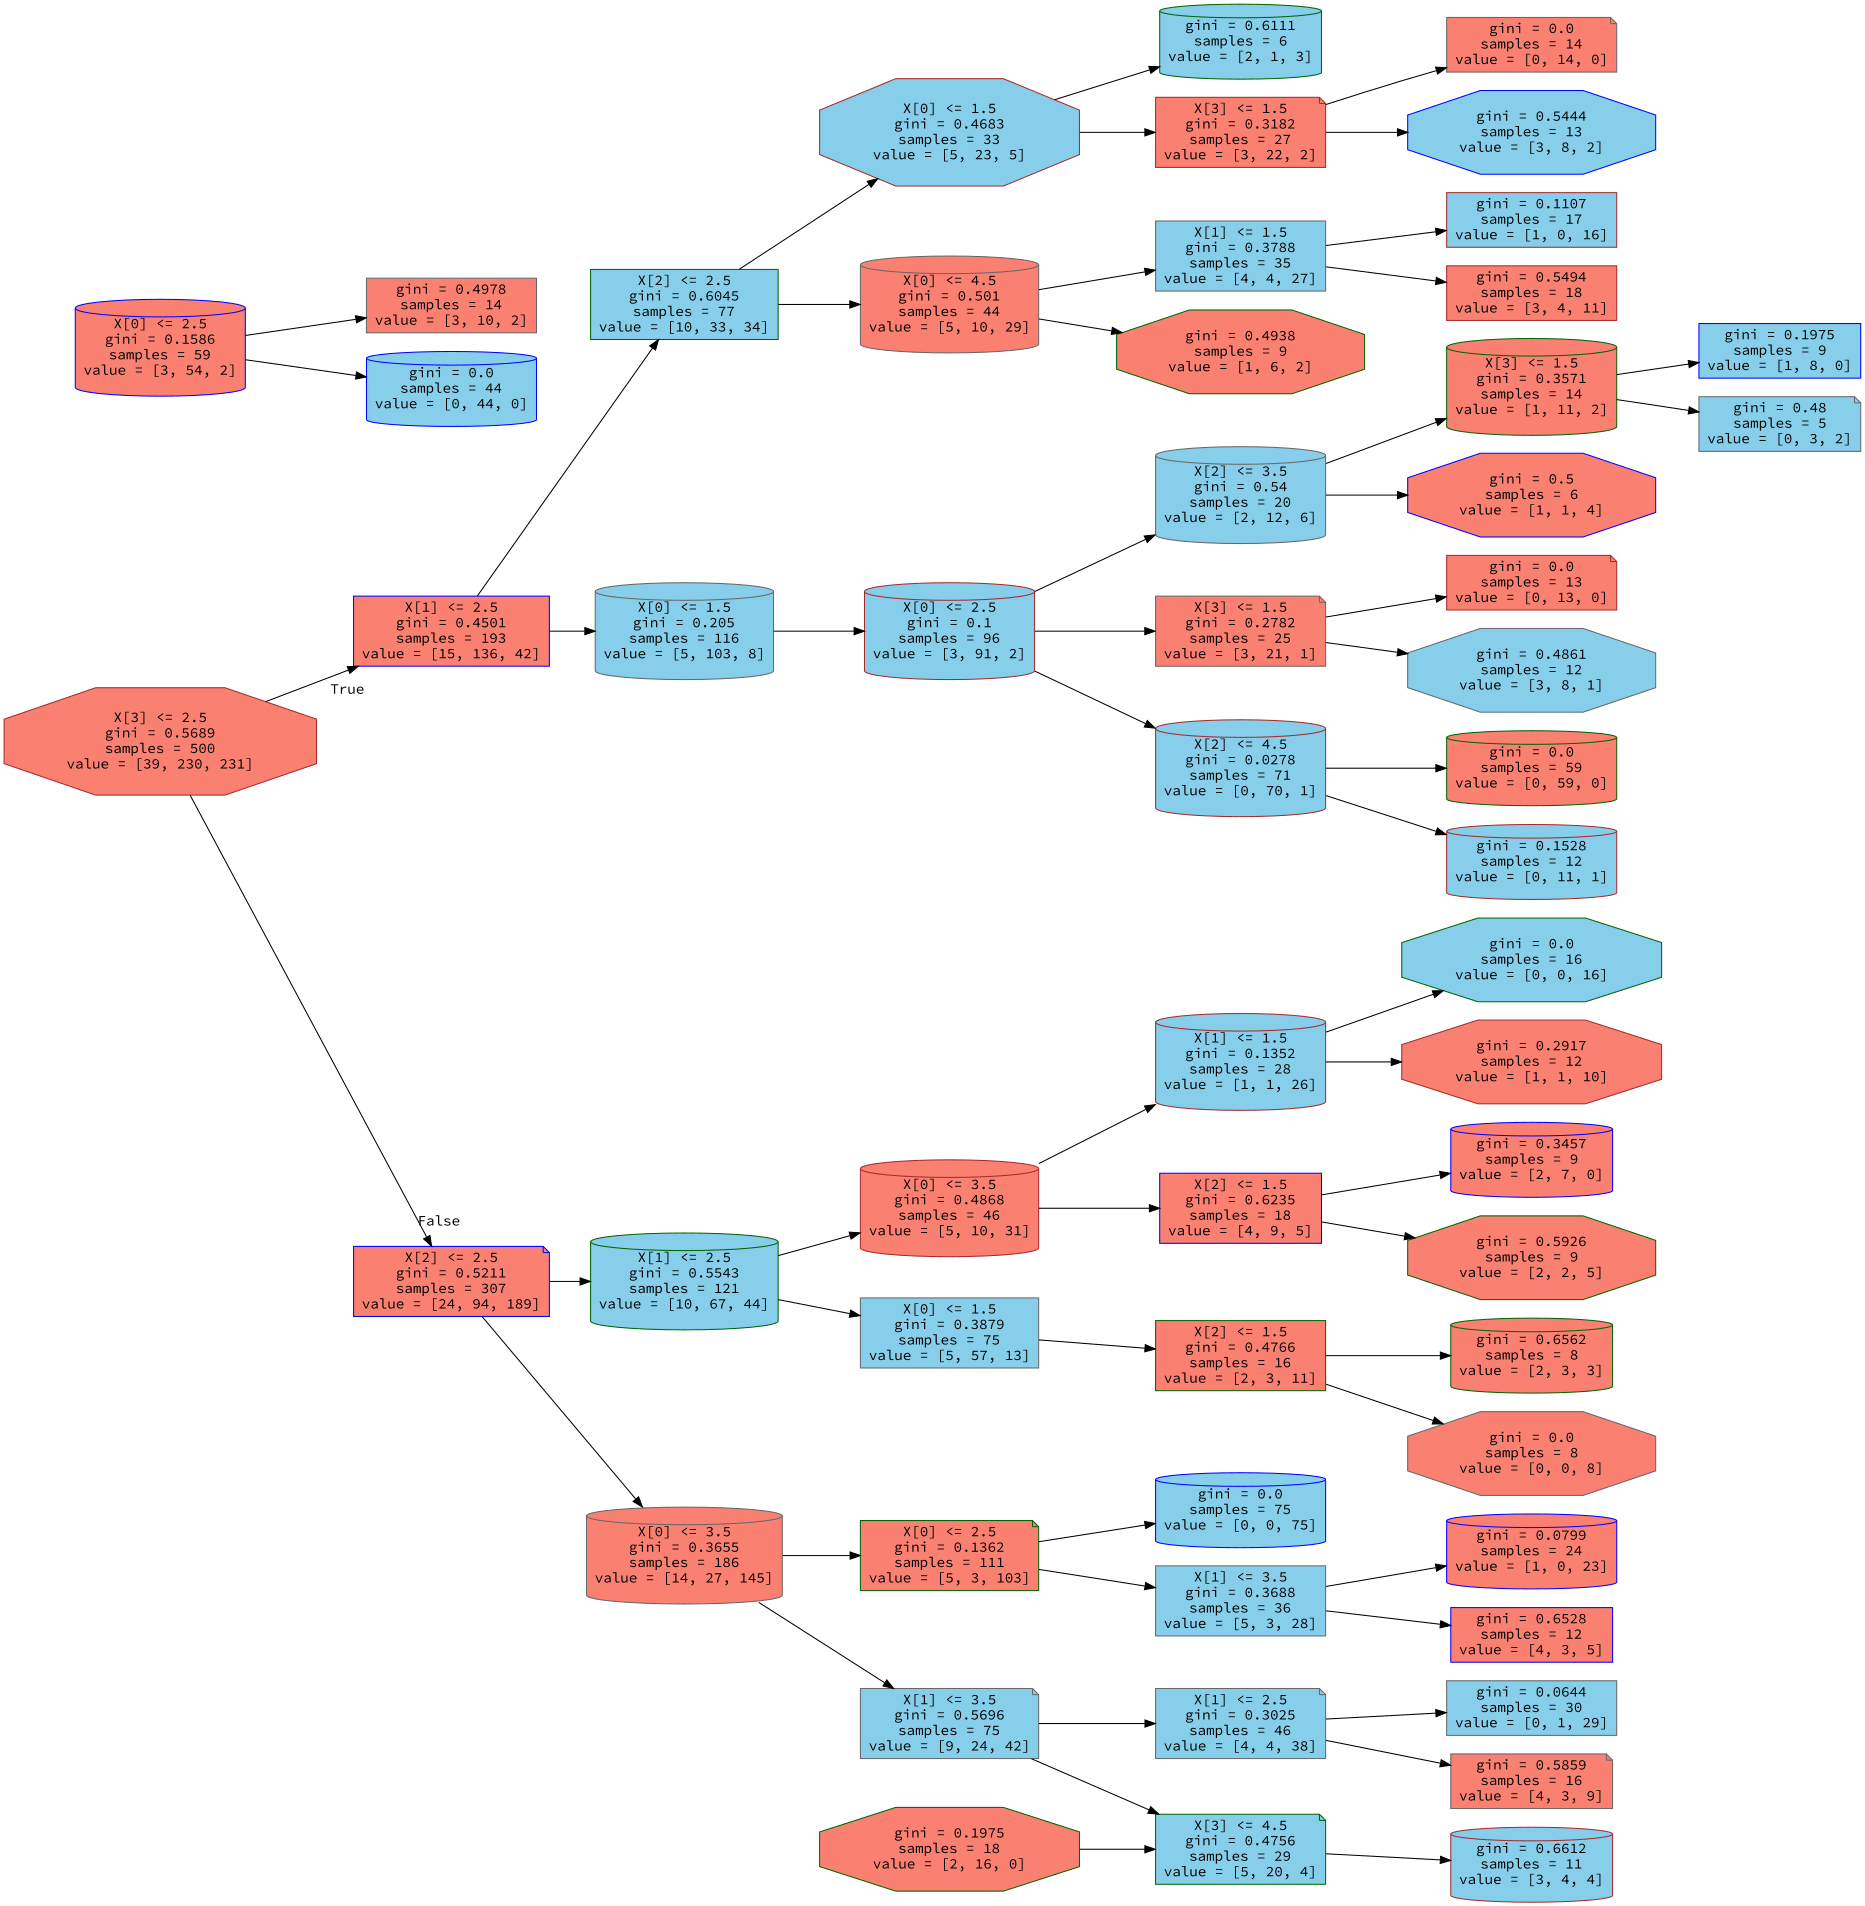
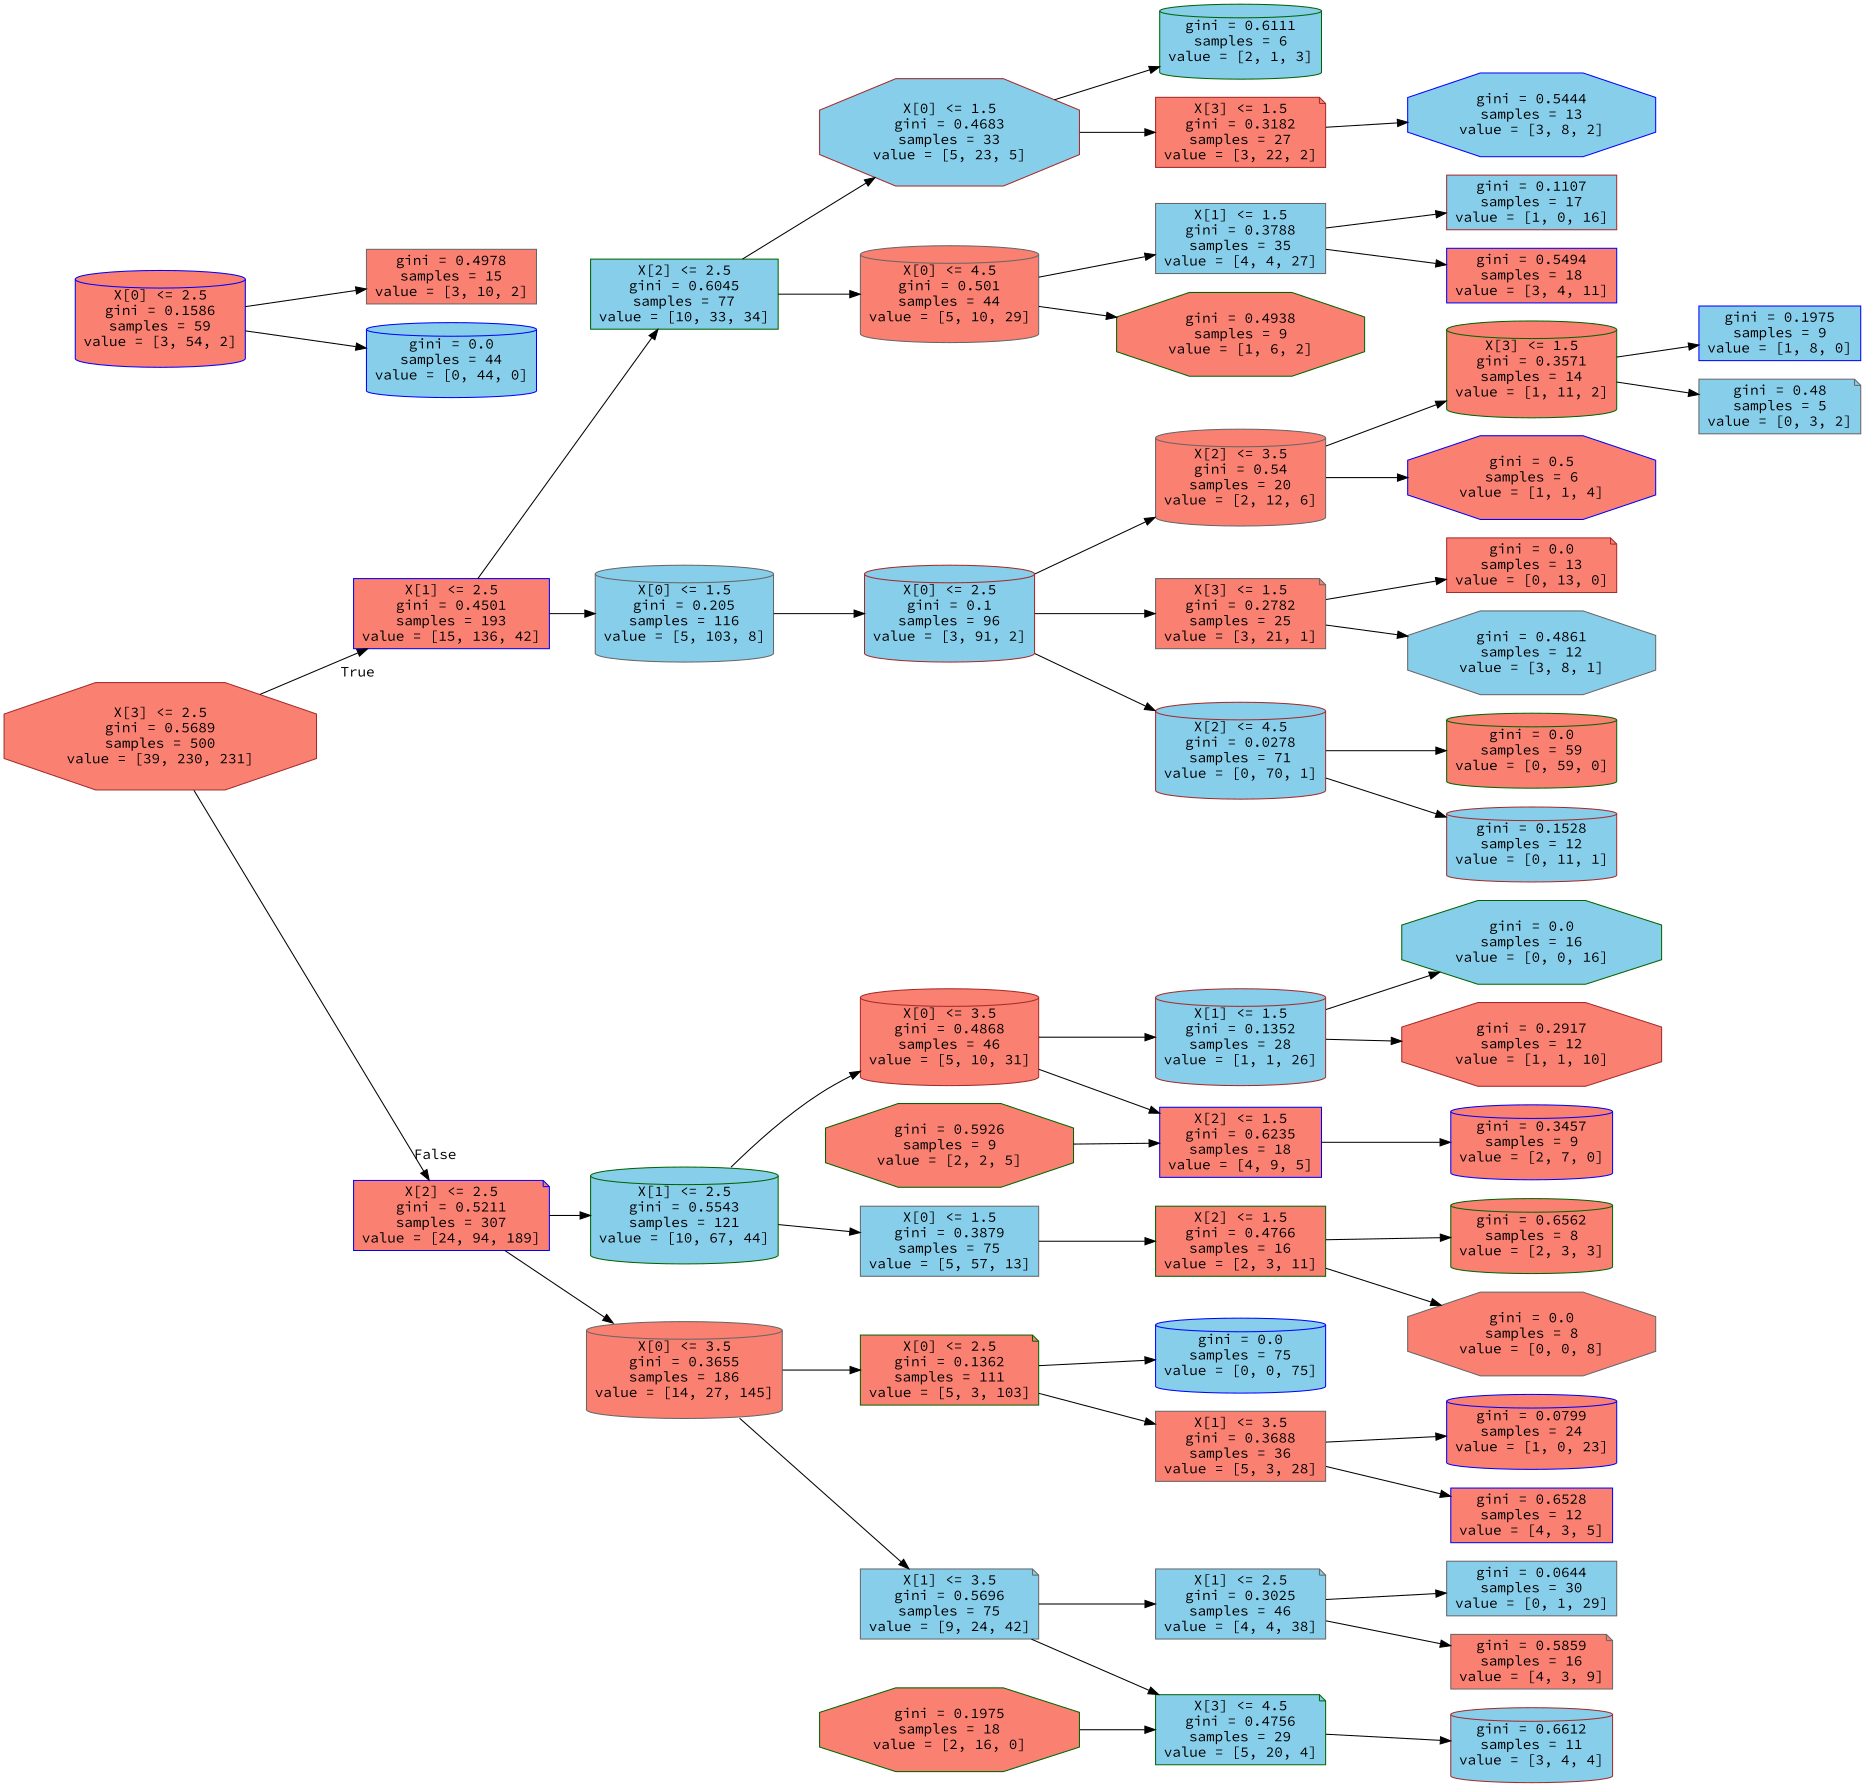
(1532, 45) -> none
(1532, 293) -> (1532, 276)
(451, 306) -> (451, 277)
(1241, 495) -> (1241, 478)
(1363, 1229) -> (1111, 1144)
(1241, 1601) -> (1241, 1446)
